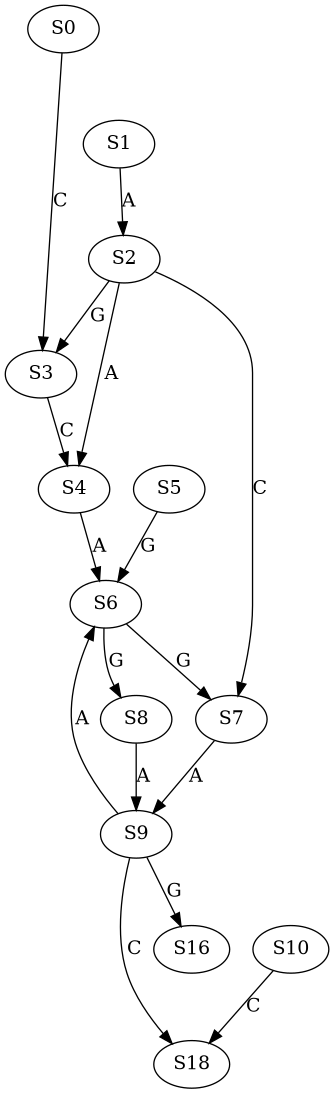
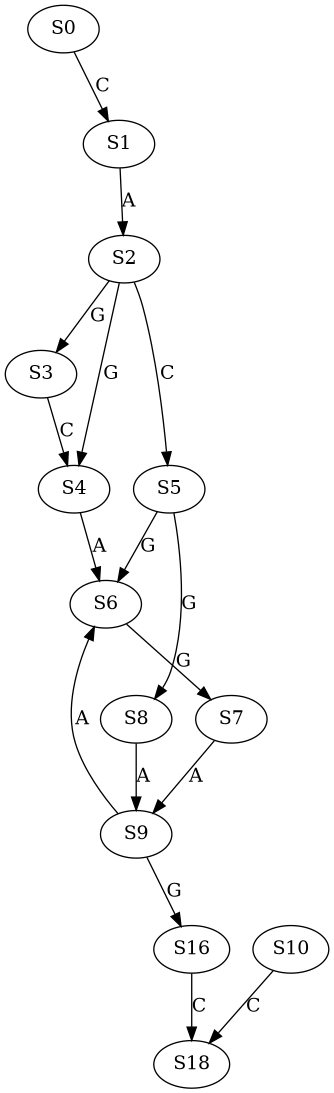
(53, 195) -> (88, 81)
(111, 374) -> (111, 374)
(253, 454) -> (155, 366)
(105, 658) -> (181, 602)
(122, 951) -> (192, 1000)
